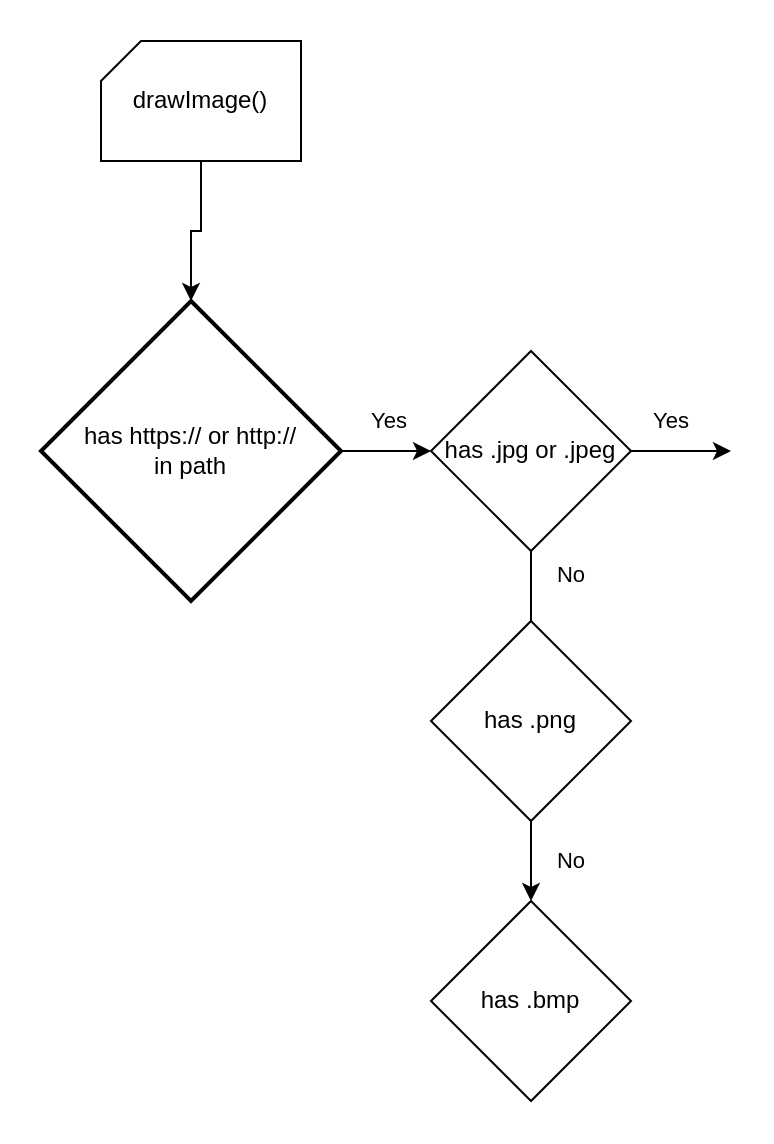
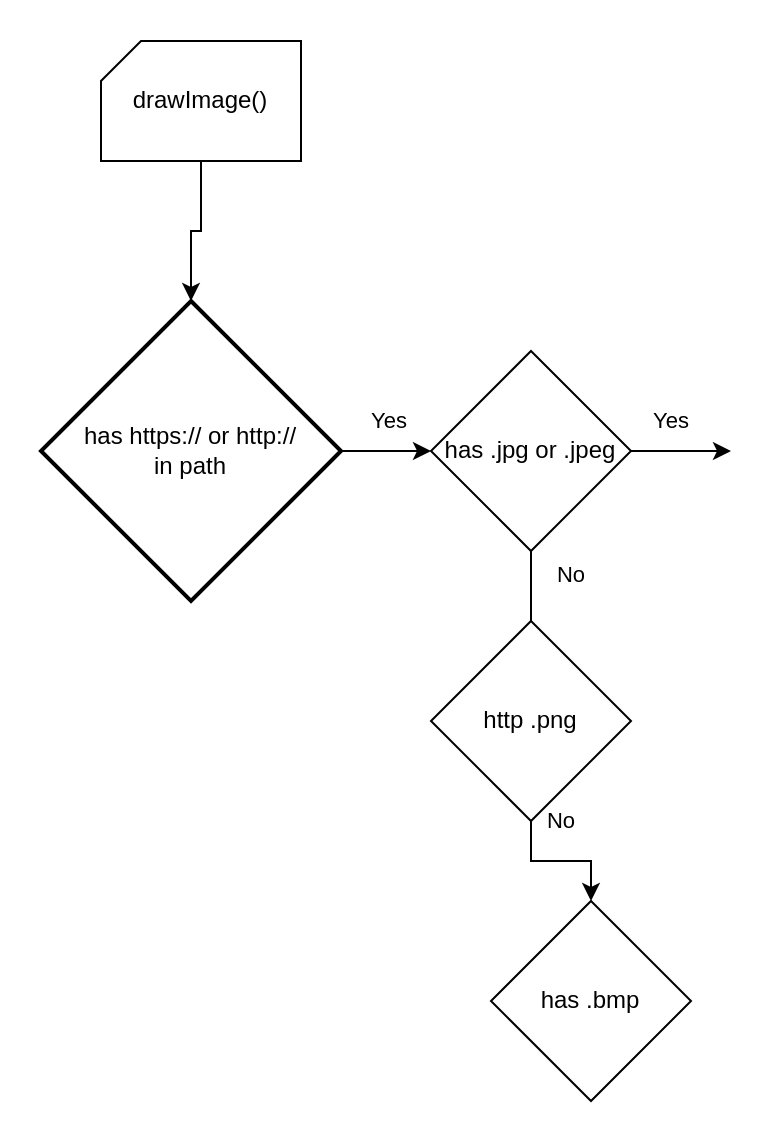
(531, 721) -> (531, 721)
(531, 1001) -> (591, 1001)
